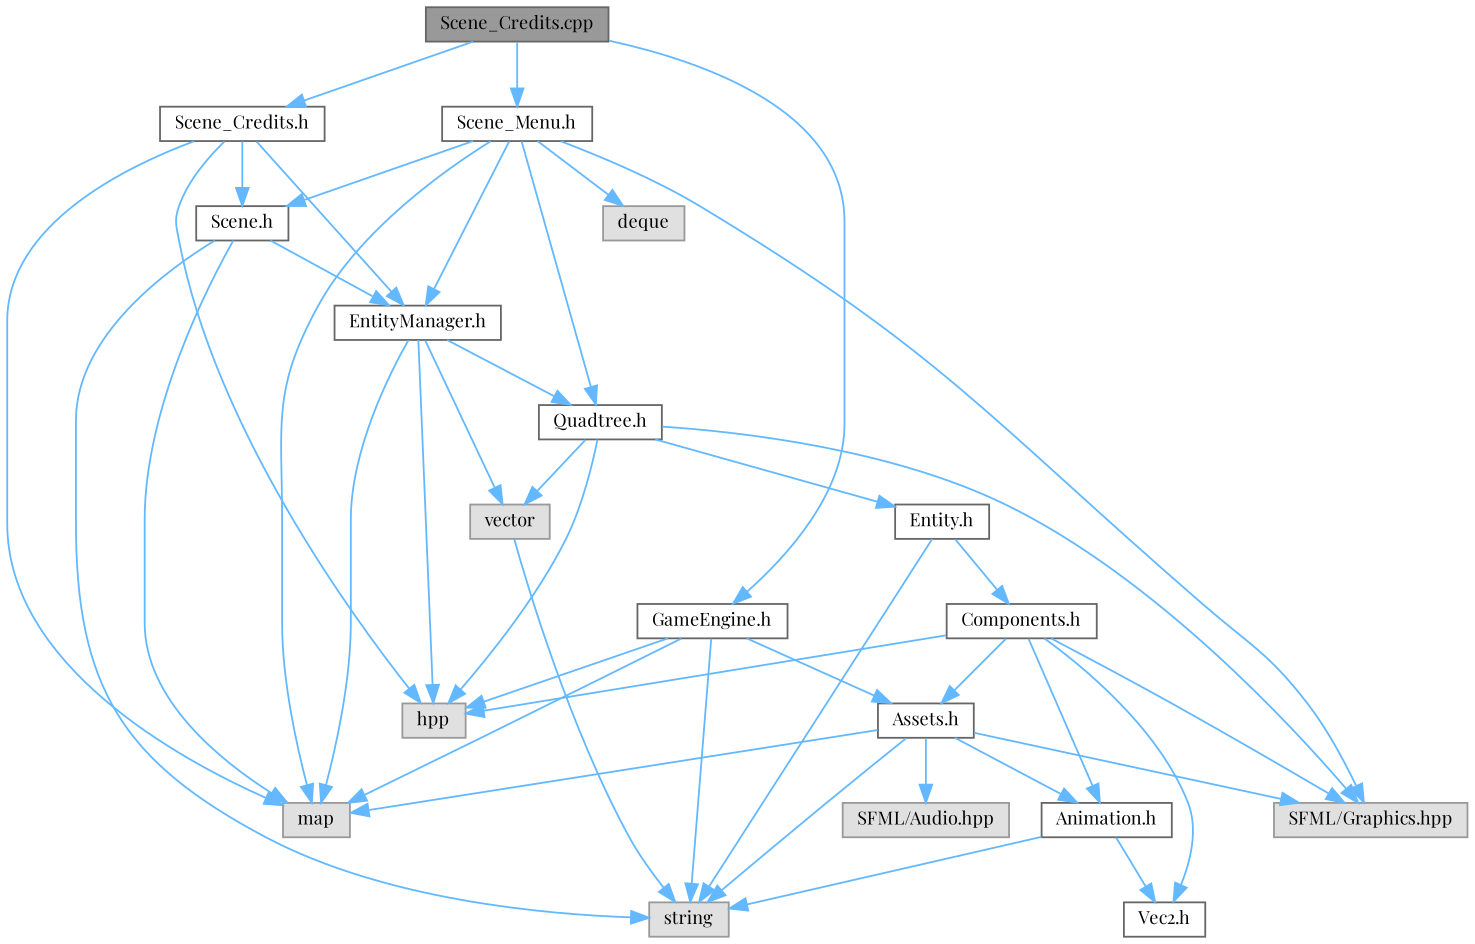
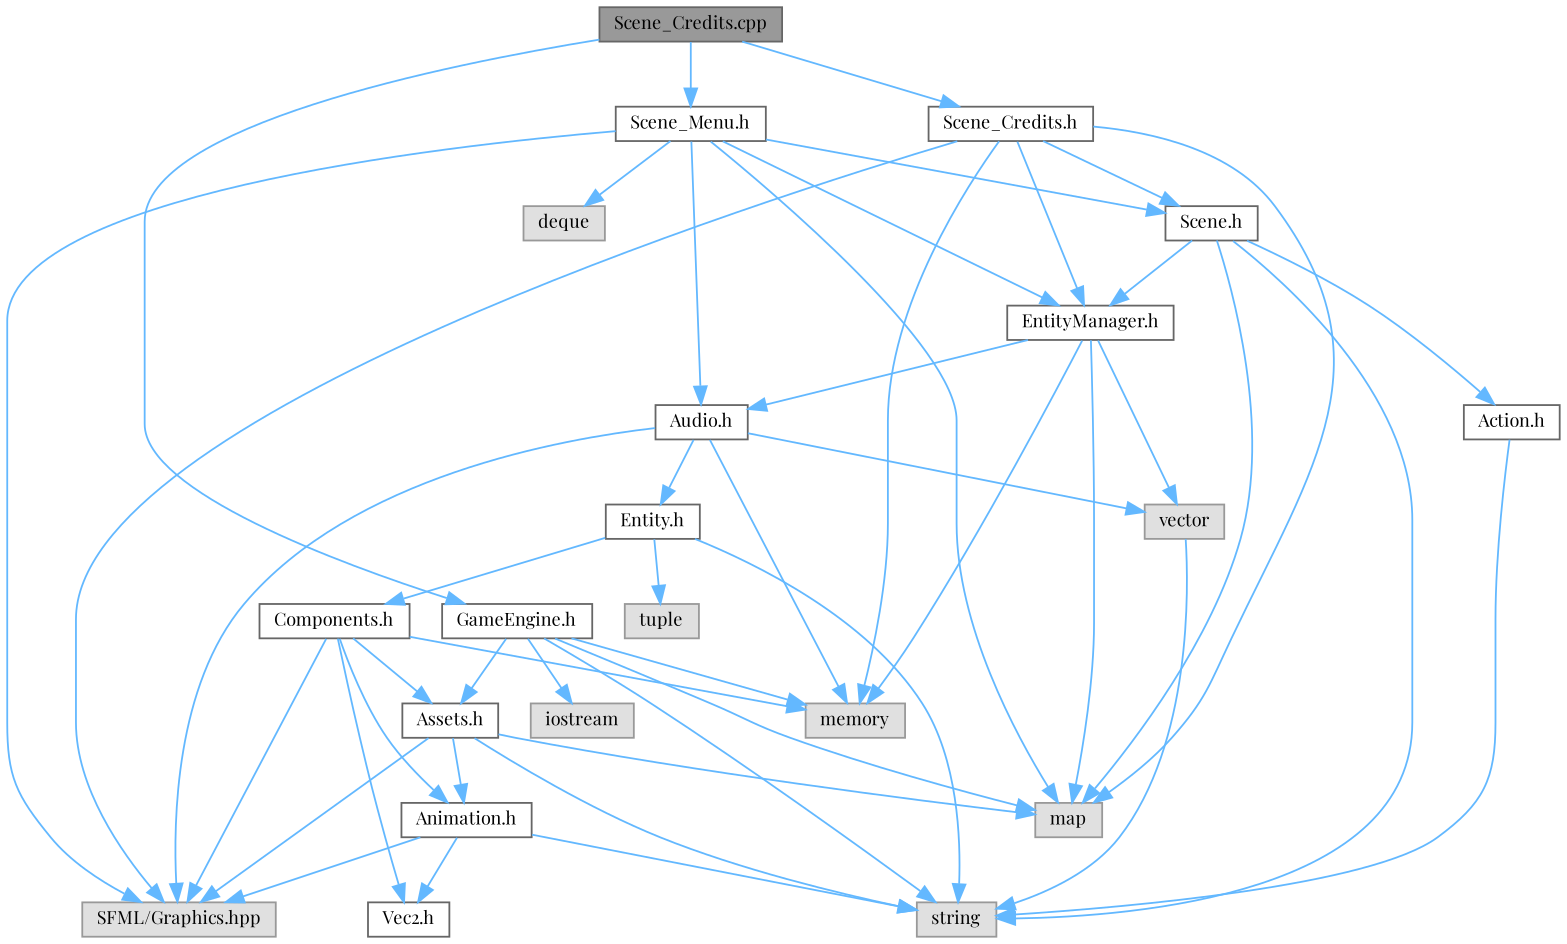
none -> (341, 377)
(600, 422) -> (702, 422)
none -> (1512, 422)
none -> (662, 621)
(434, 721) -> (855, 721)
none -> (582, 721)
(926, 820) -> none
none -> (332, 867)
